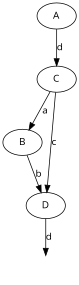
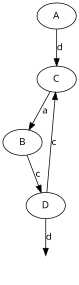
(52, 139) -> (51, 146)
(39, 174) -> (38, 174)
